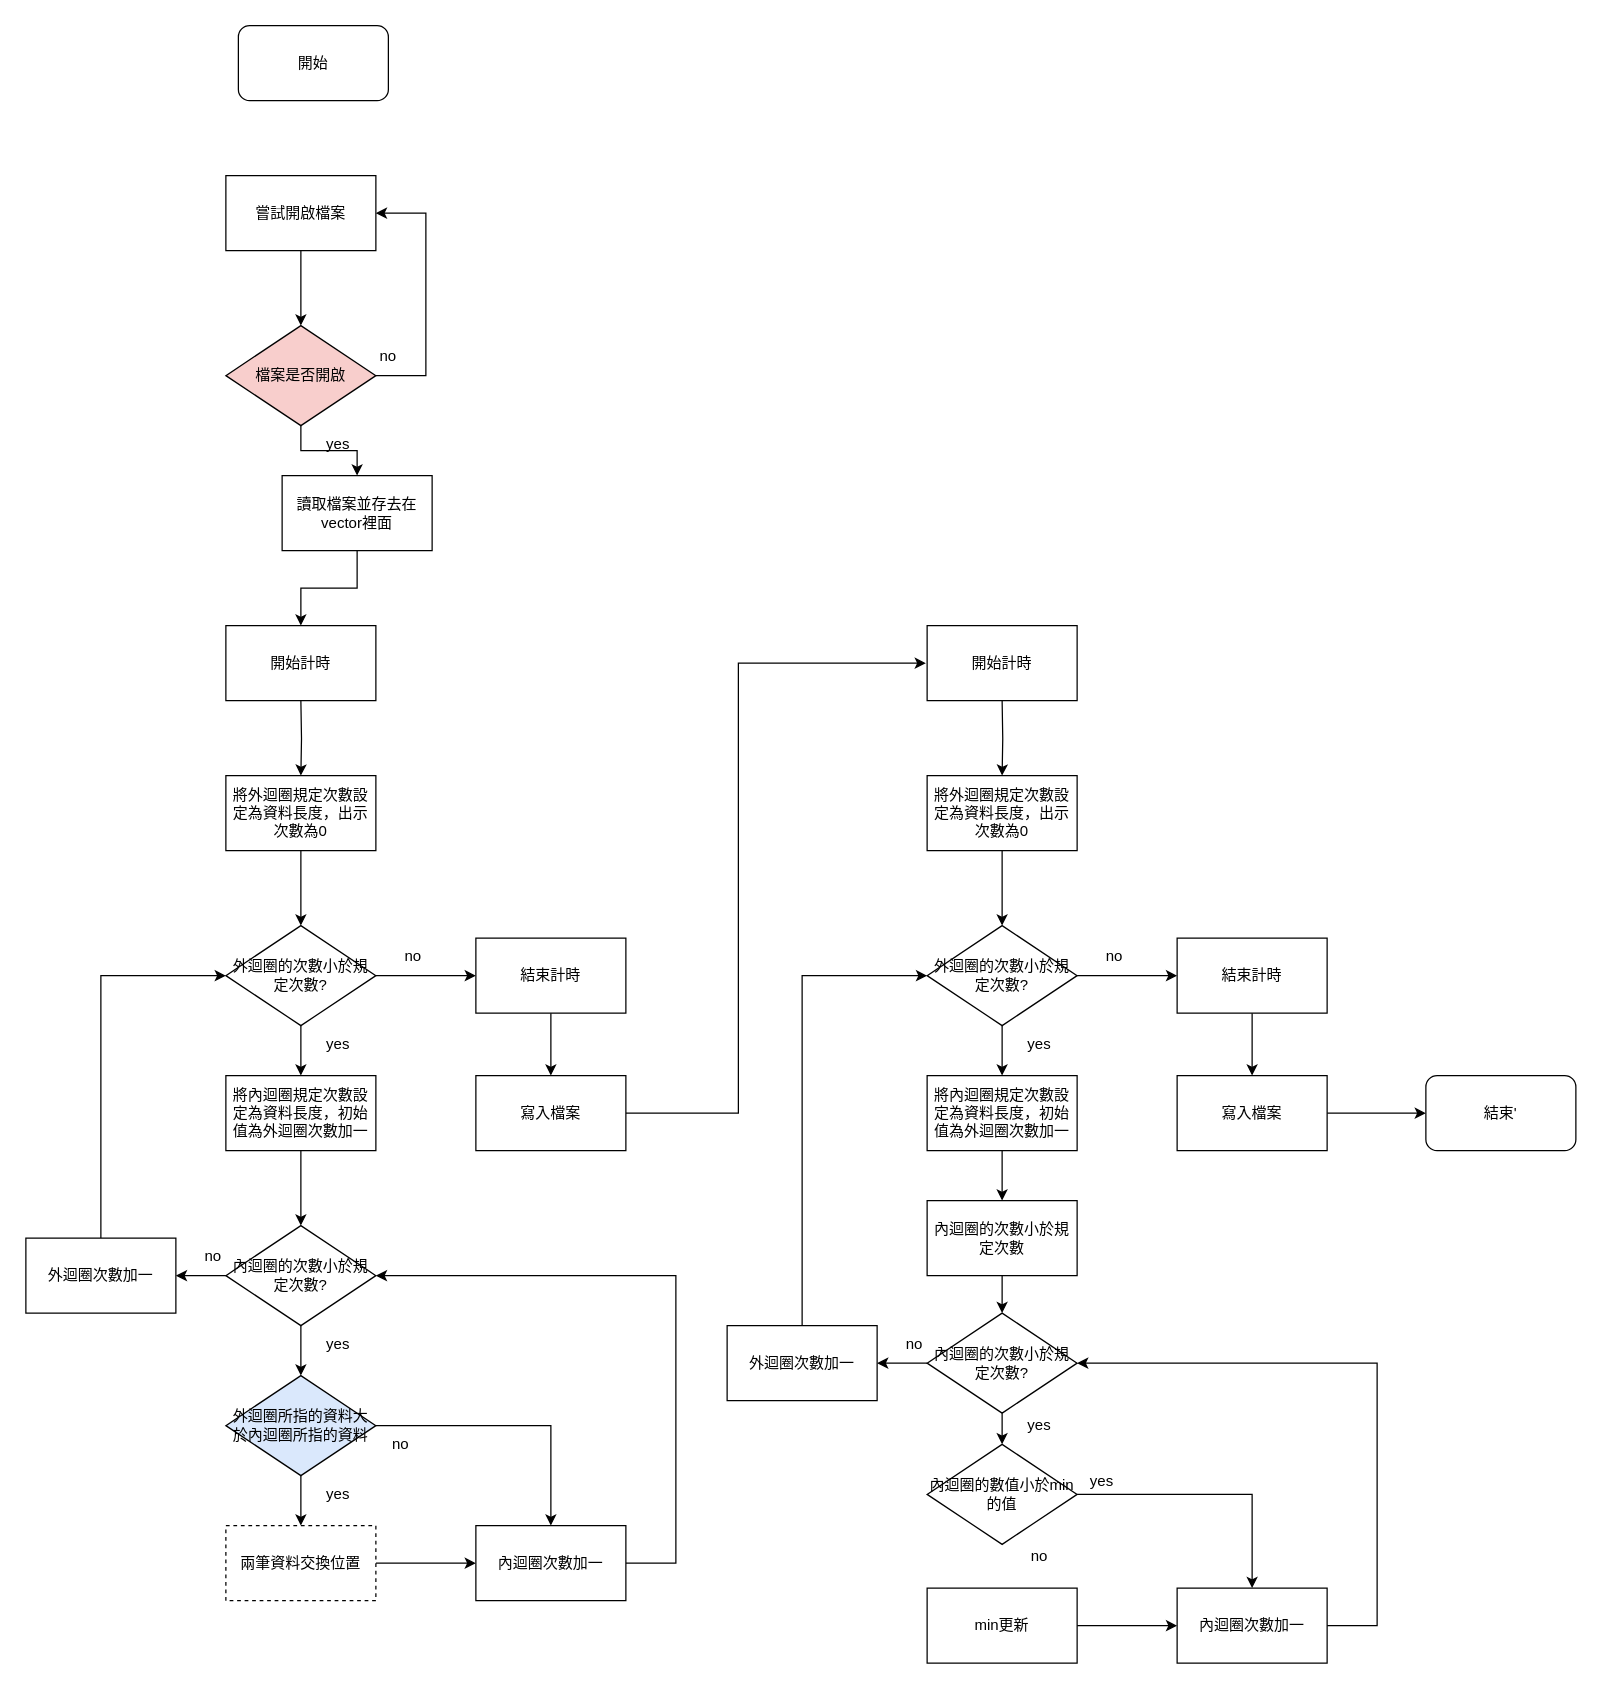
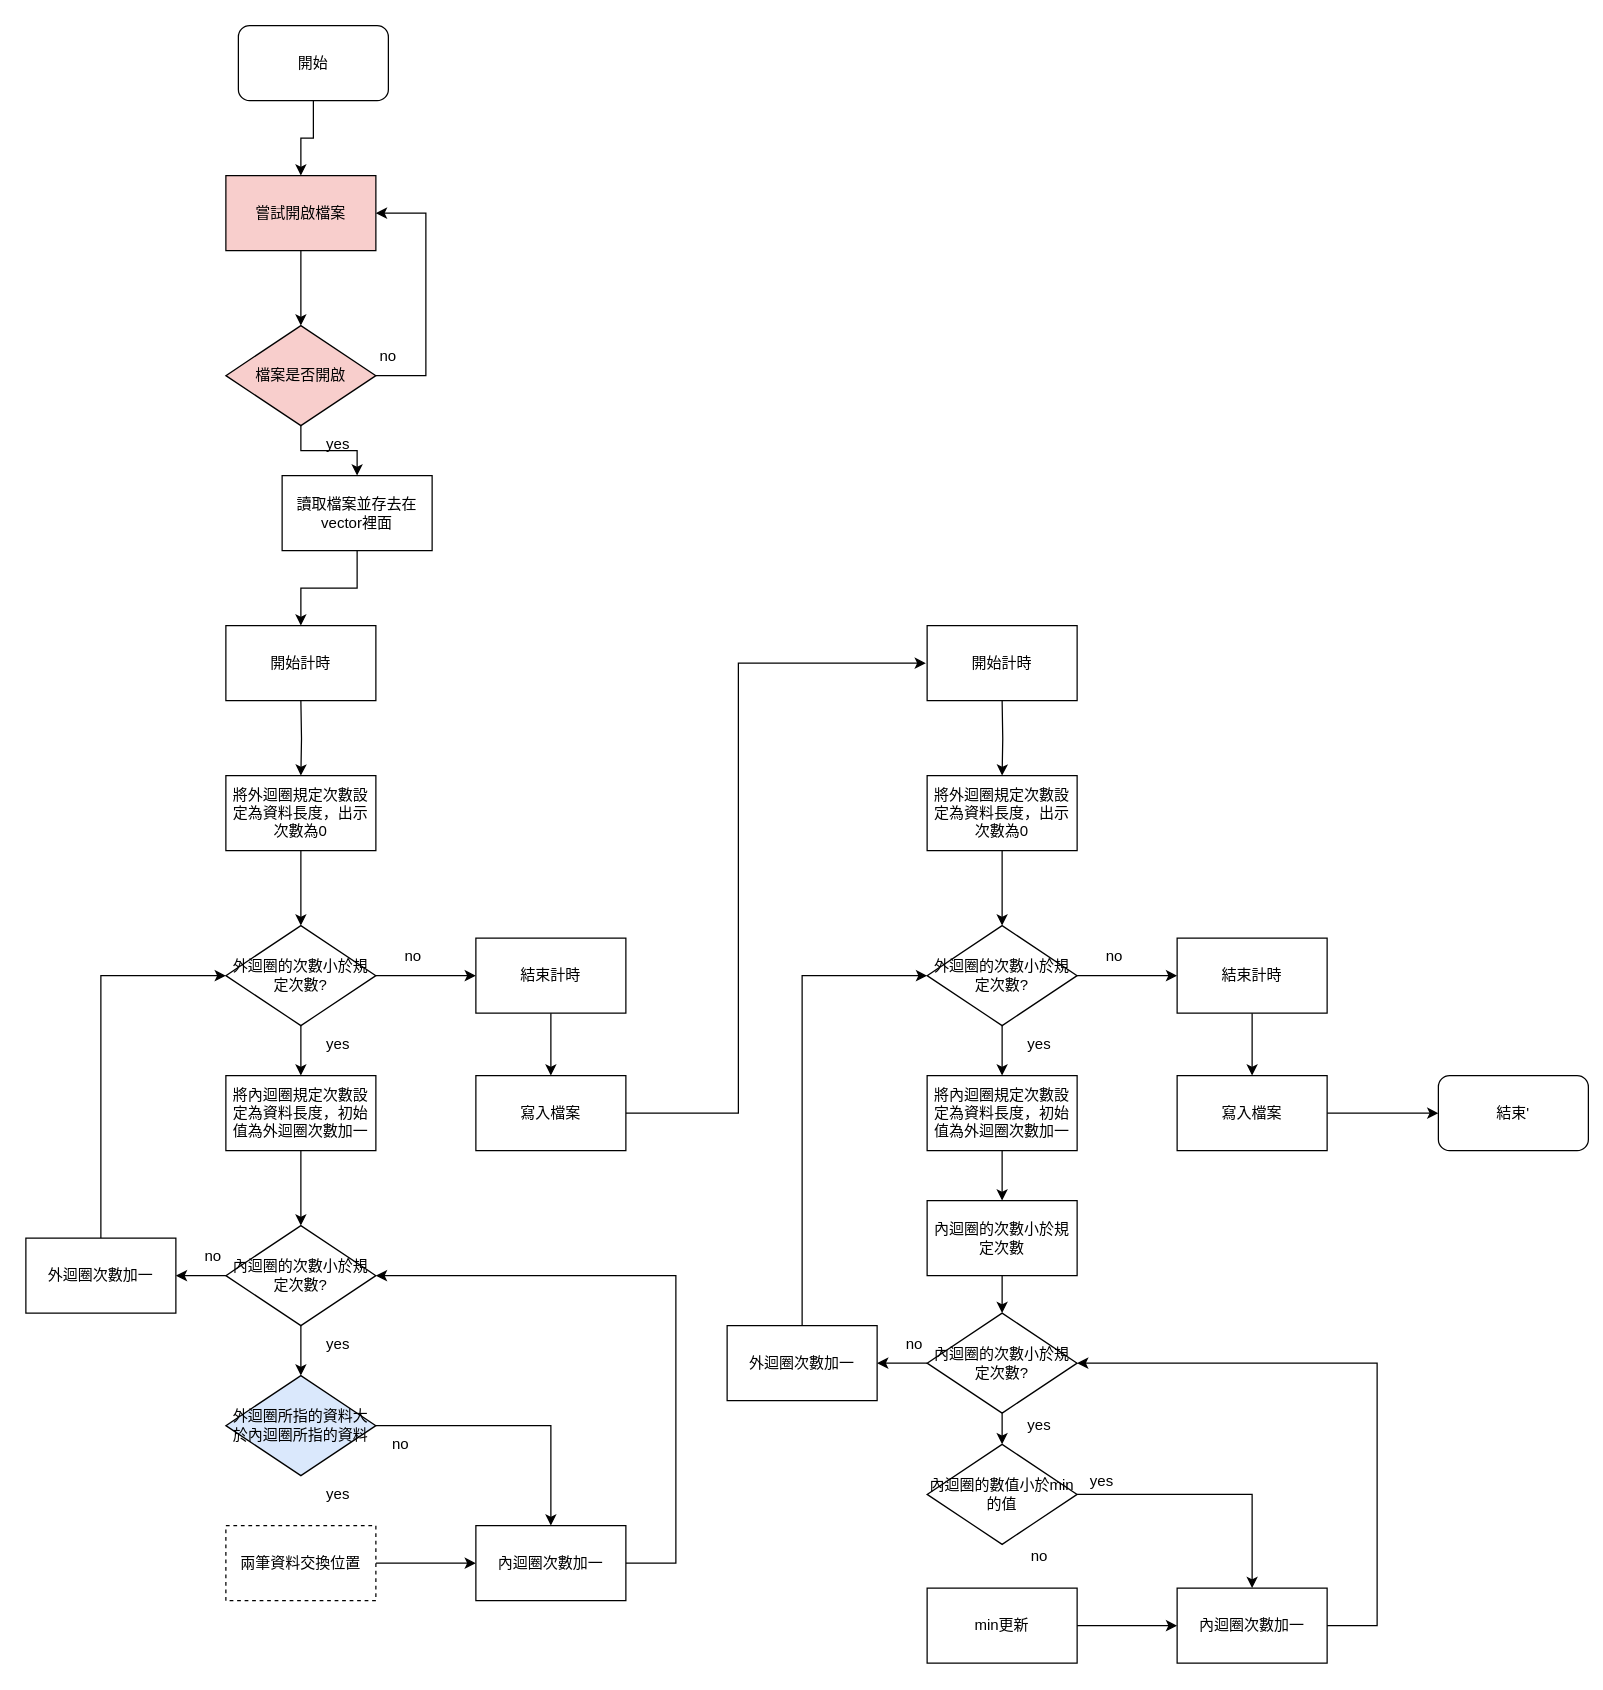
none -> (311, 138)
(301, 213) -> (301, 213)
(1501, 1113) -> (1513, 1113)
(301, 1497) -> none
